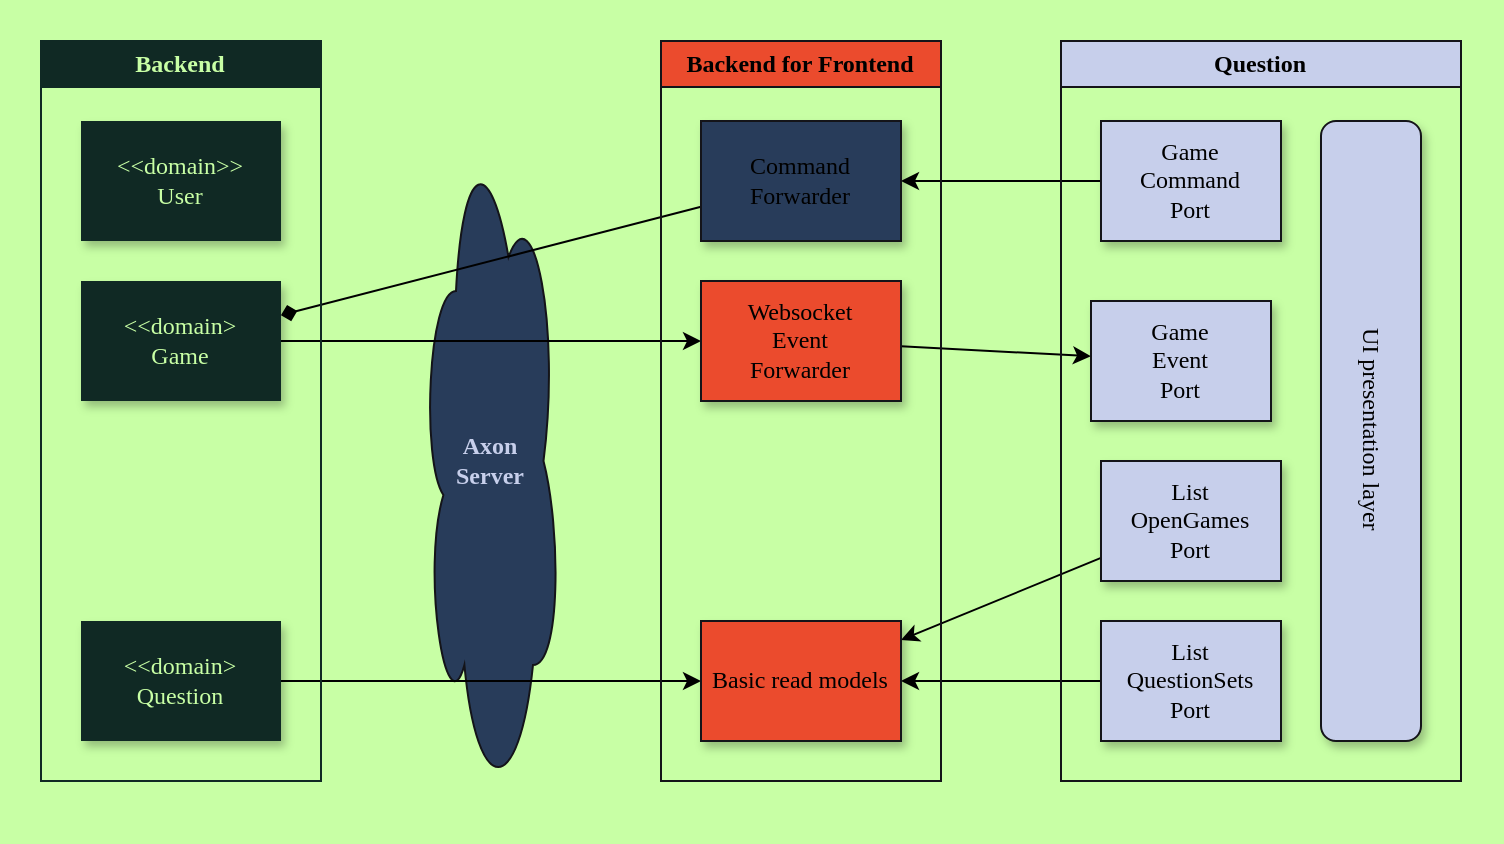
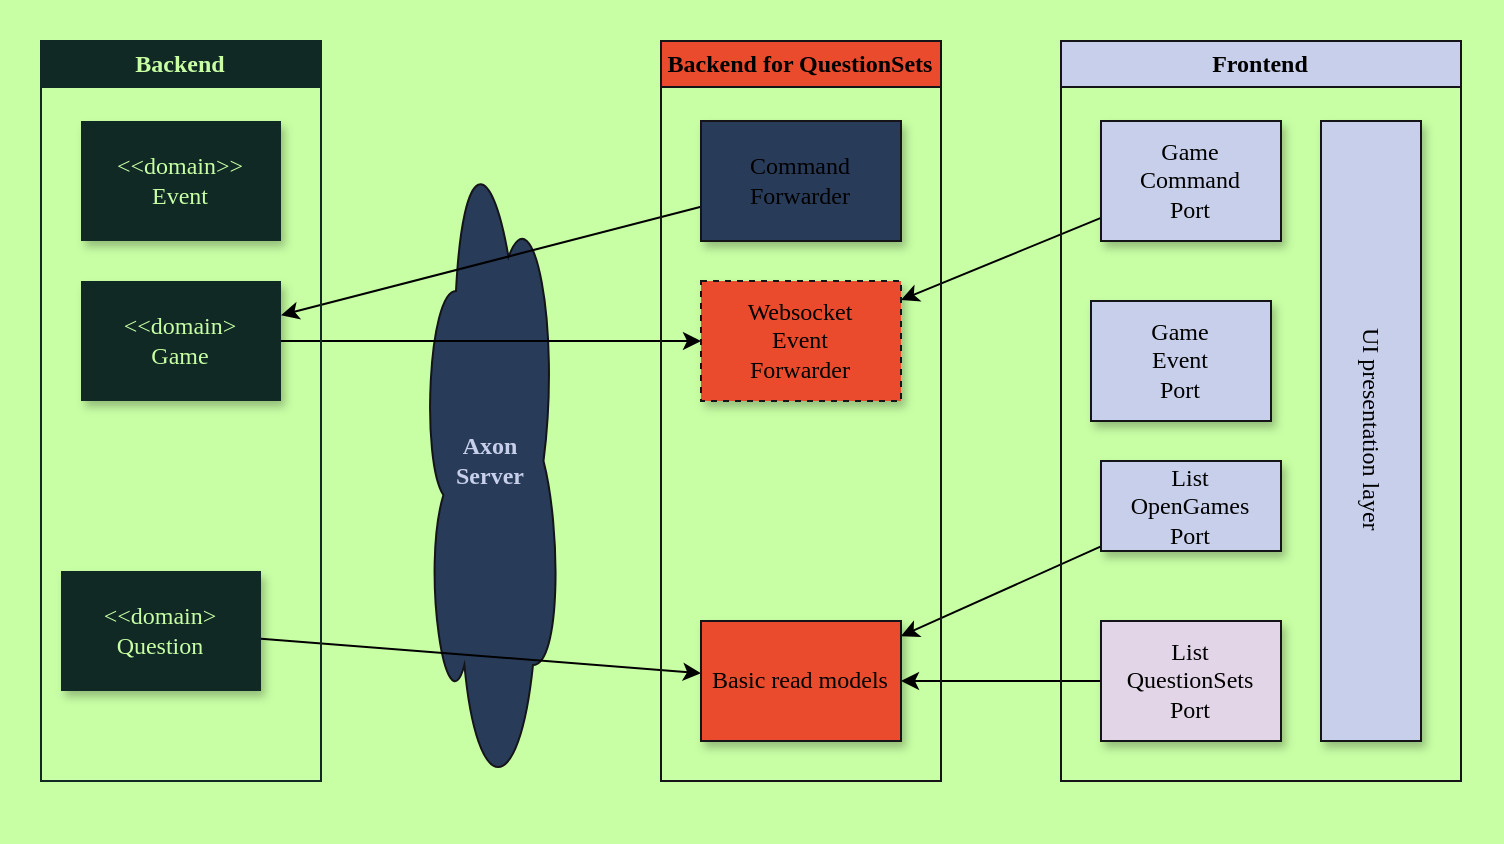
(801, 65) -> (801, 65)
(1261, 65) -> (1261, 65)
(181, 181) -> (181, 181)
(1008, 181) -> (1023, 250)
(297, 311) -> (294, 312)
(801, 341) -> (801, 341)
(989, 351) -> none
(1371, 431) -> (1371, 431)
(1191, 521) -> (1191, 506)
(181, 681) -> (161, 631)
(1191, 681) -> (1191, 681)
